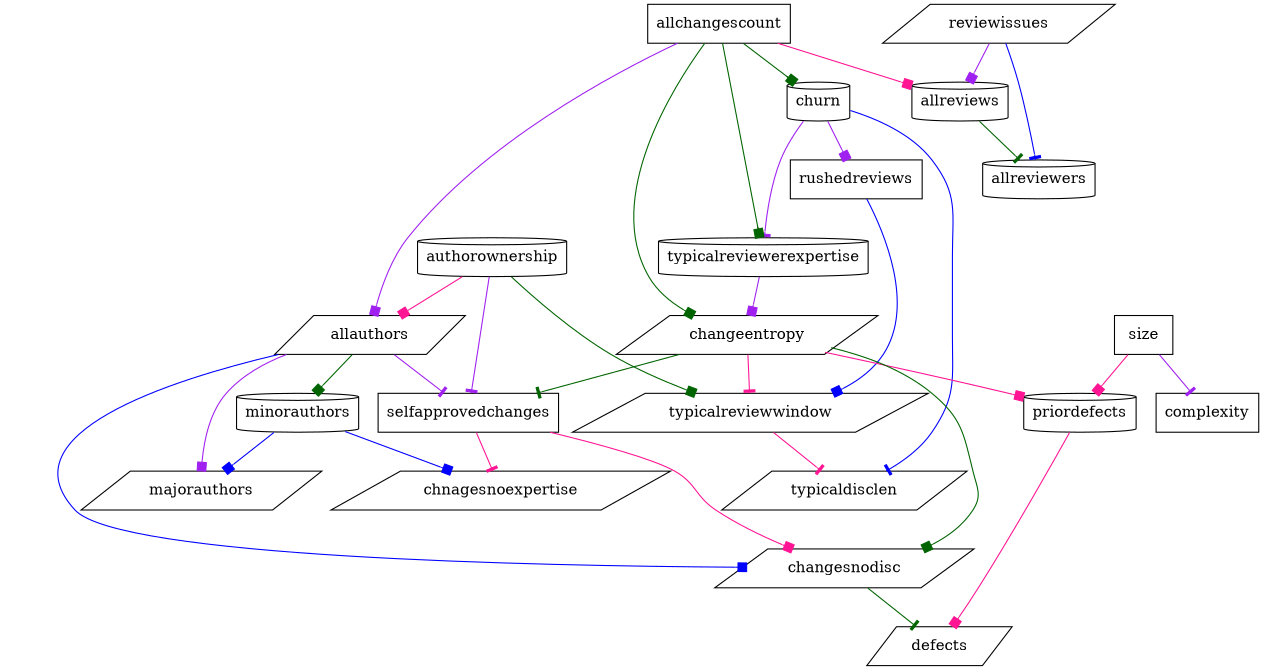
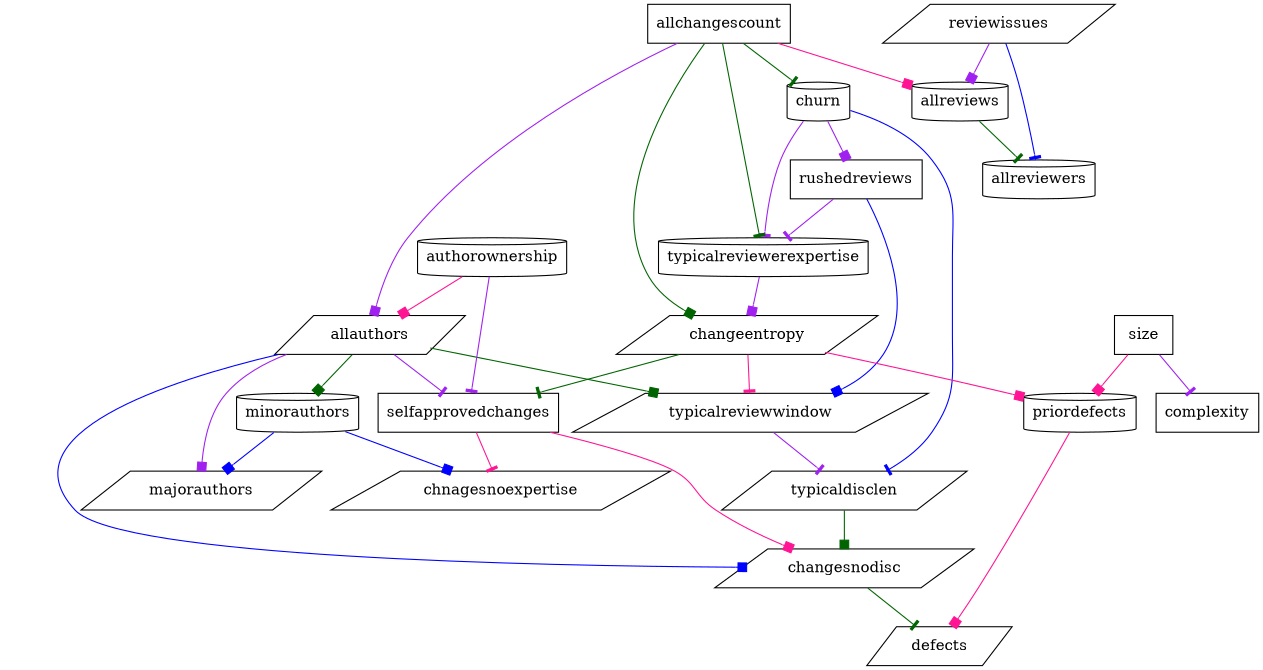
(767, 61) -> (767, 61)
(741, 138) -> (741, 138)
none -> (812, 217)
(592, 342) -> (539, 370)
(956, 420) -> (844, 524)
(795, 450) -> (795, 450)
